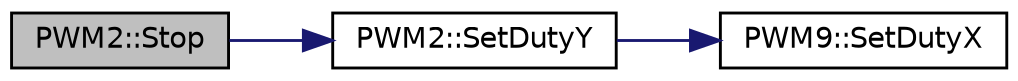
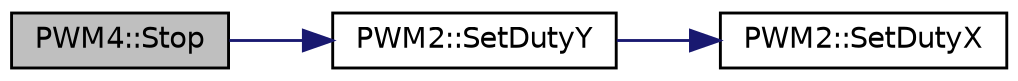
(120, 41) -> (120, 41)
(864, 41) -> (864, 41)
